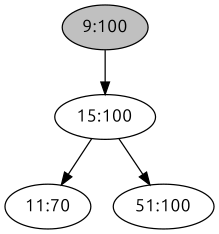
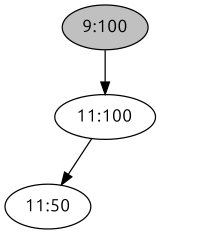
(105, 117) -> (105, 117)
(48, 207) -> (48, 207)
(164, 207) -> none
